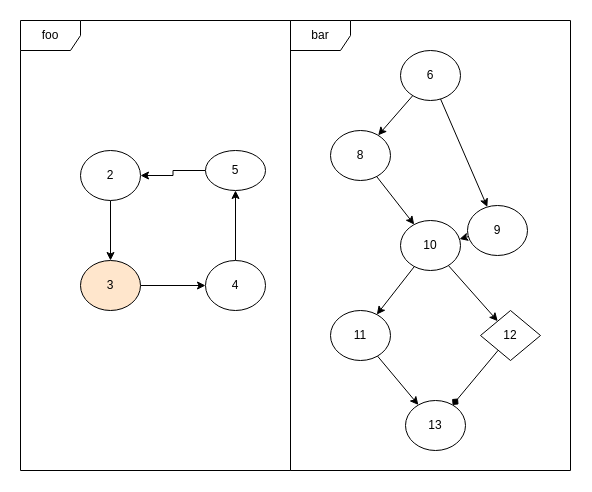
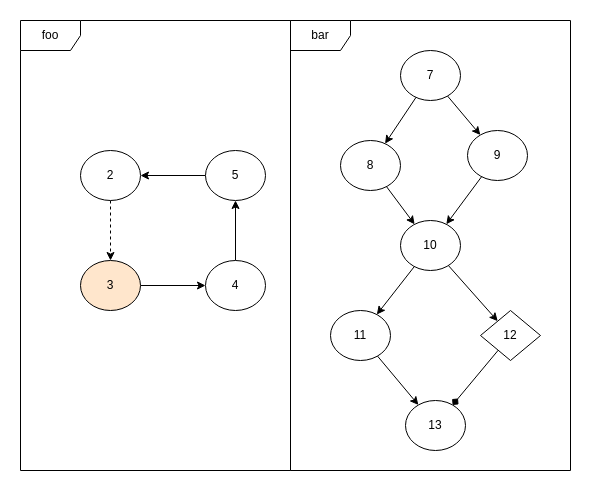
(431, 76) -> (431, 76)
(361, 156) -> (371, 166)
(236, 171) -> (236, 176)
(111, 228) -> (111, 228)
(498, 231) -> (498, 156)
